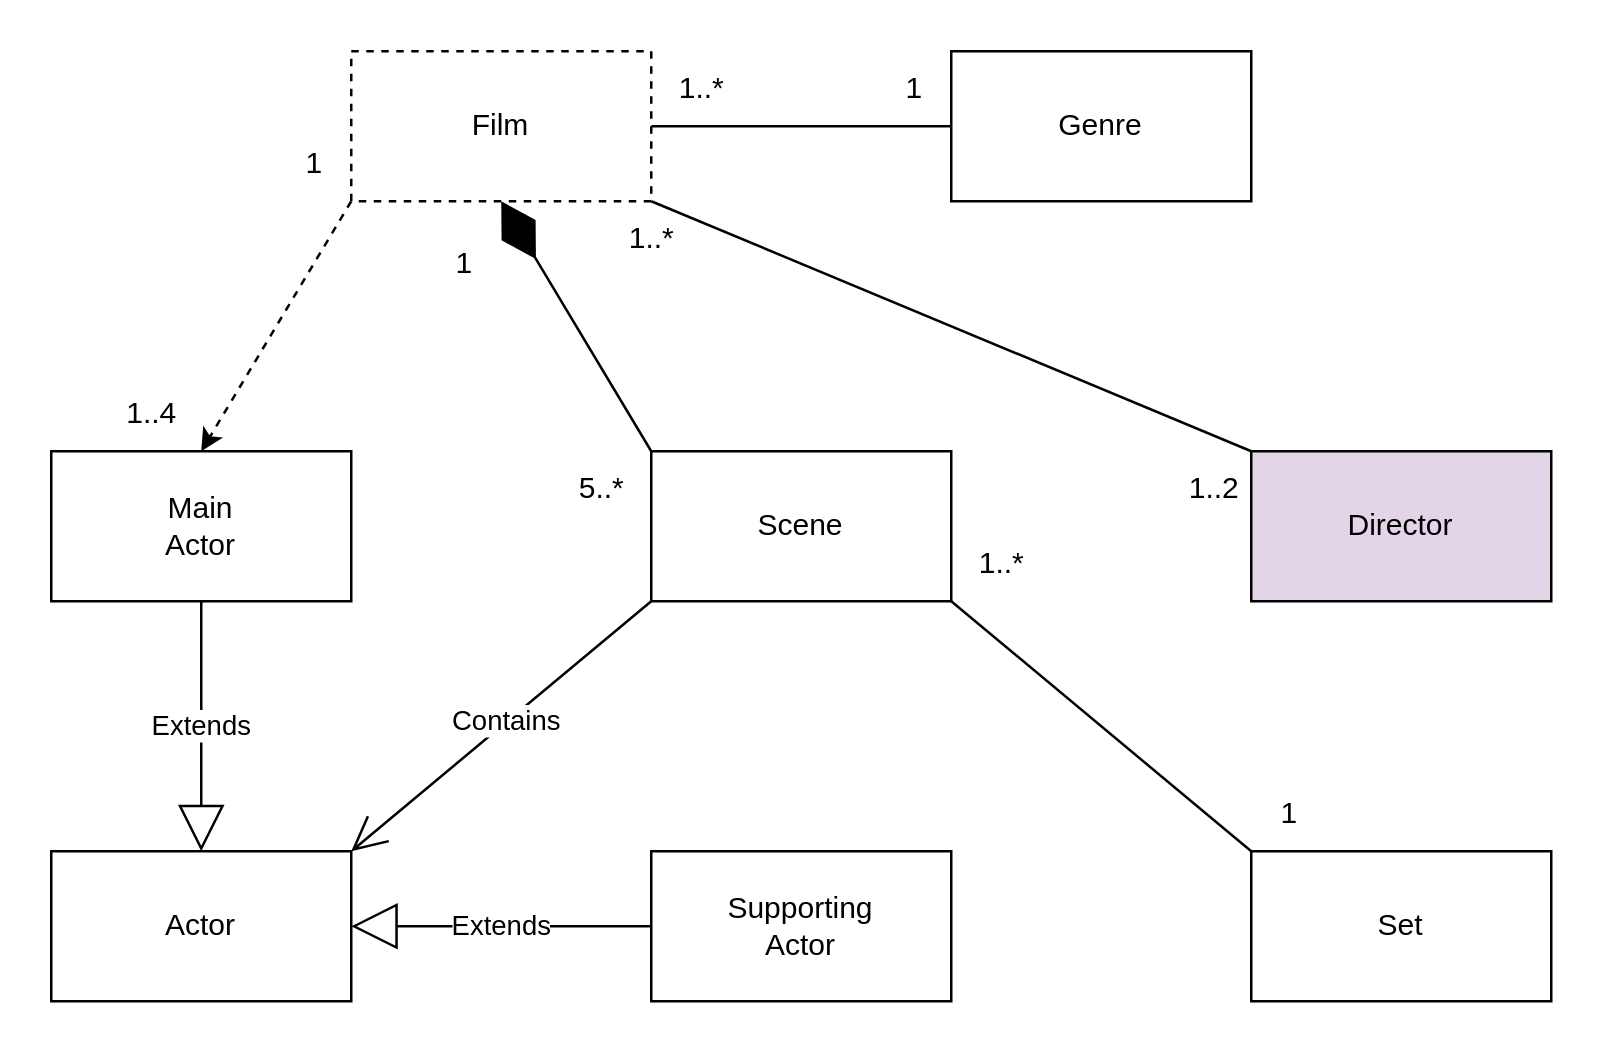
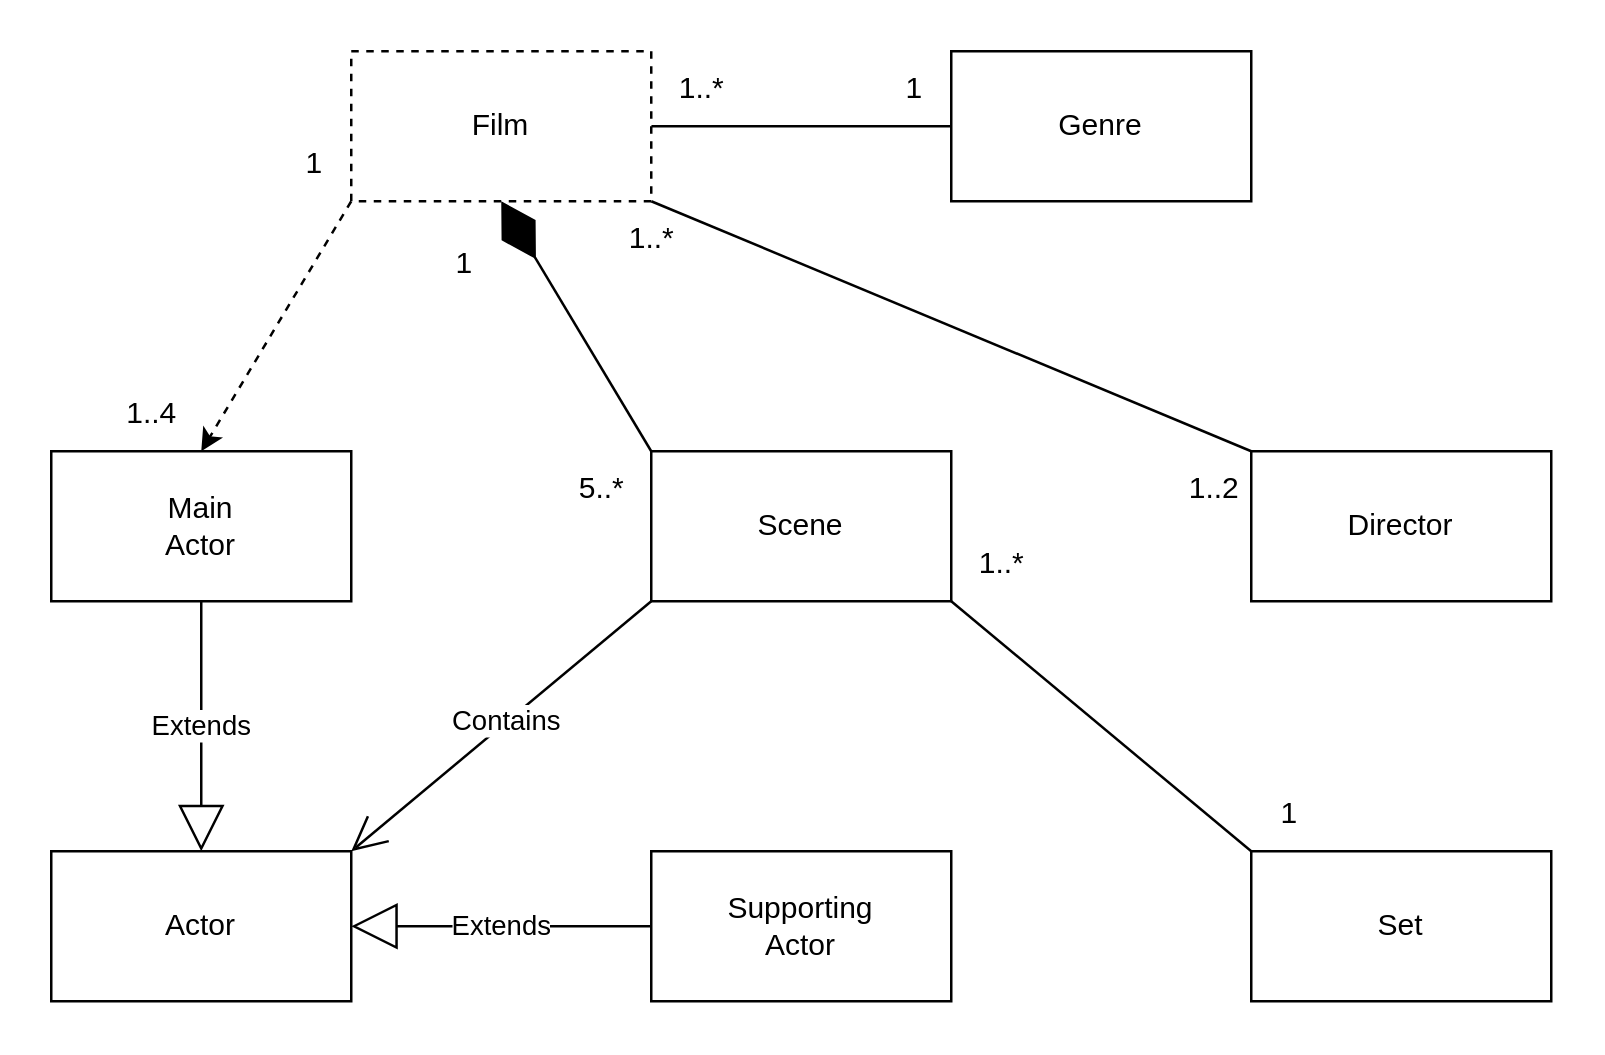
(1401, 526) -> (1401, 526)
